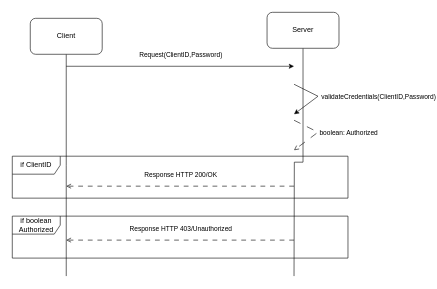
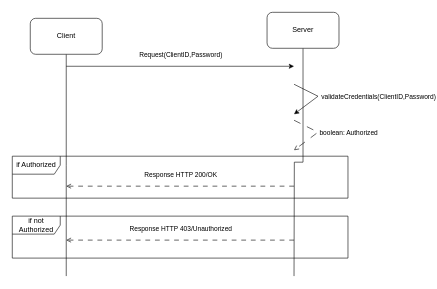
(36, 165) -> (36, 165)
(36, 225) -> (36, 225)
